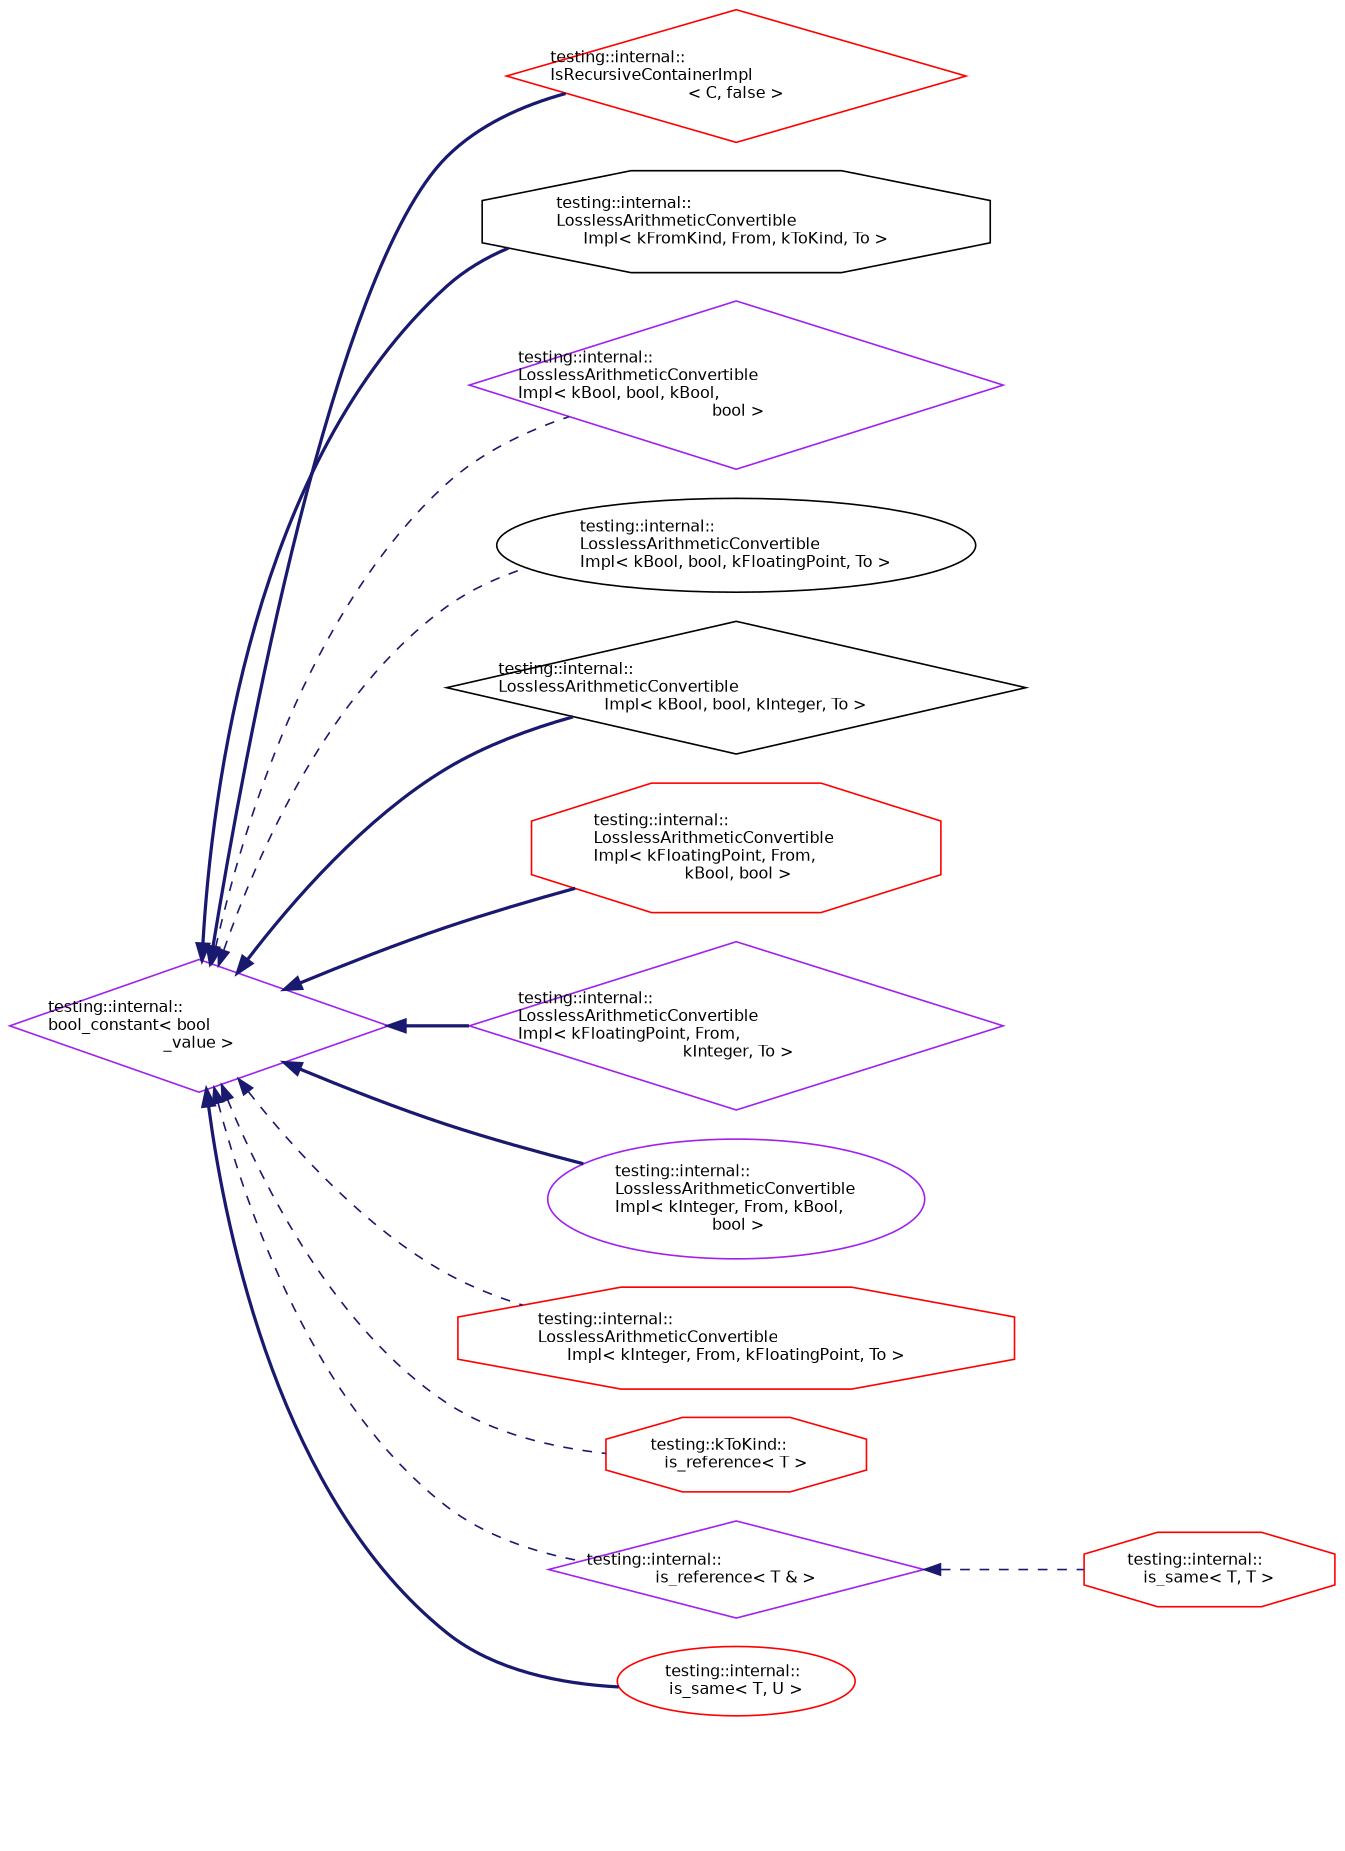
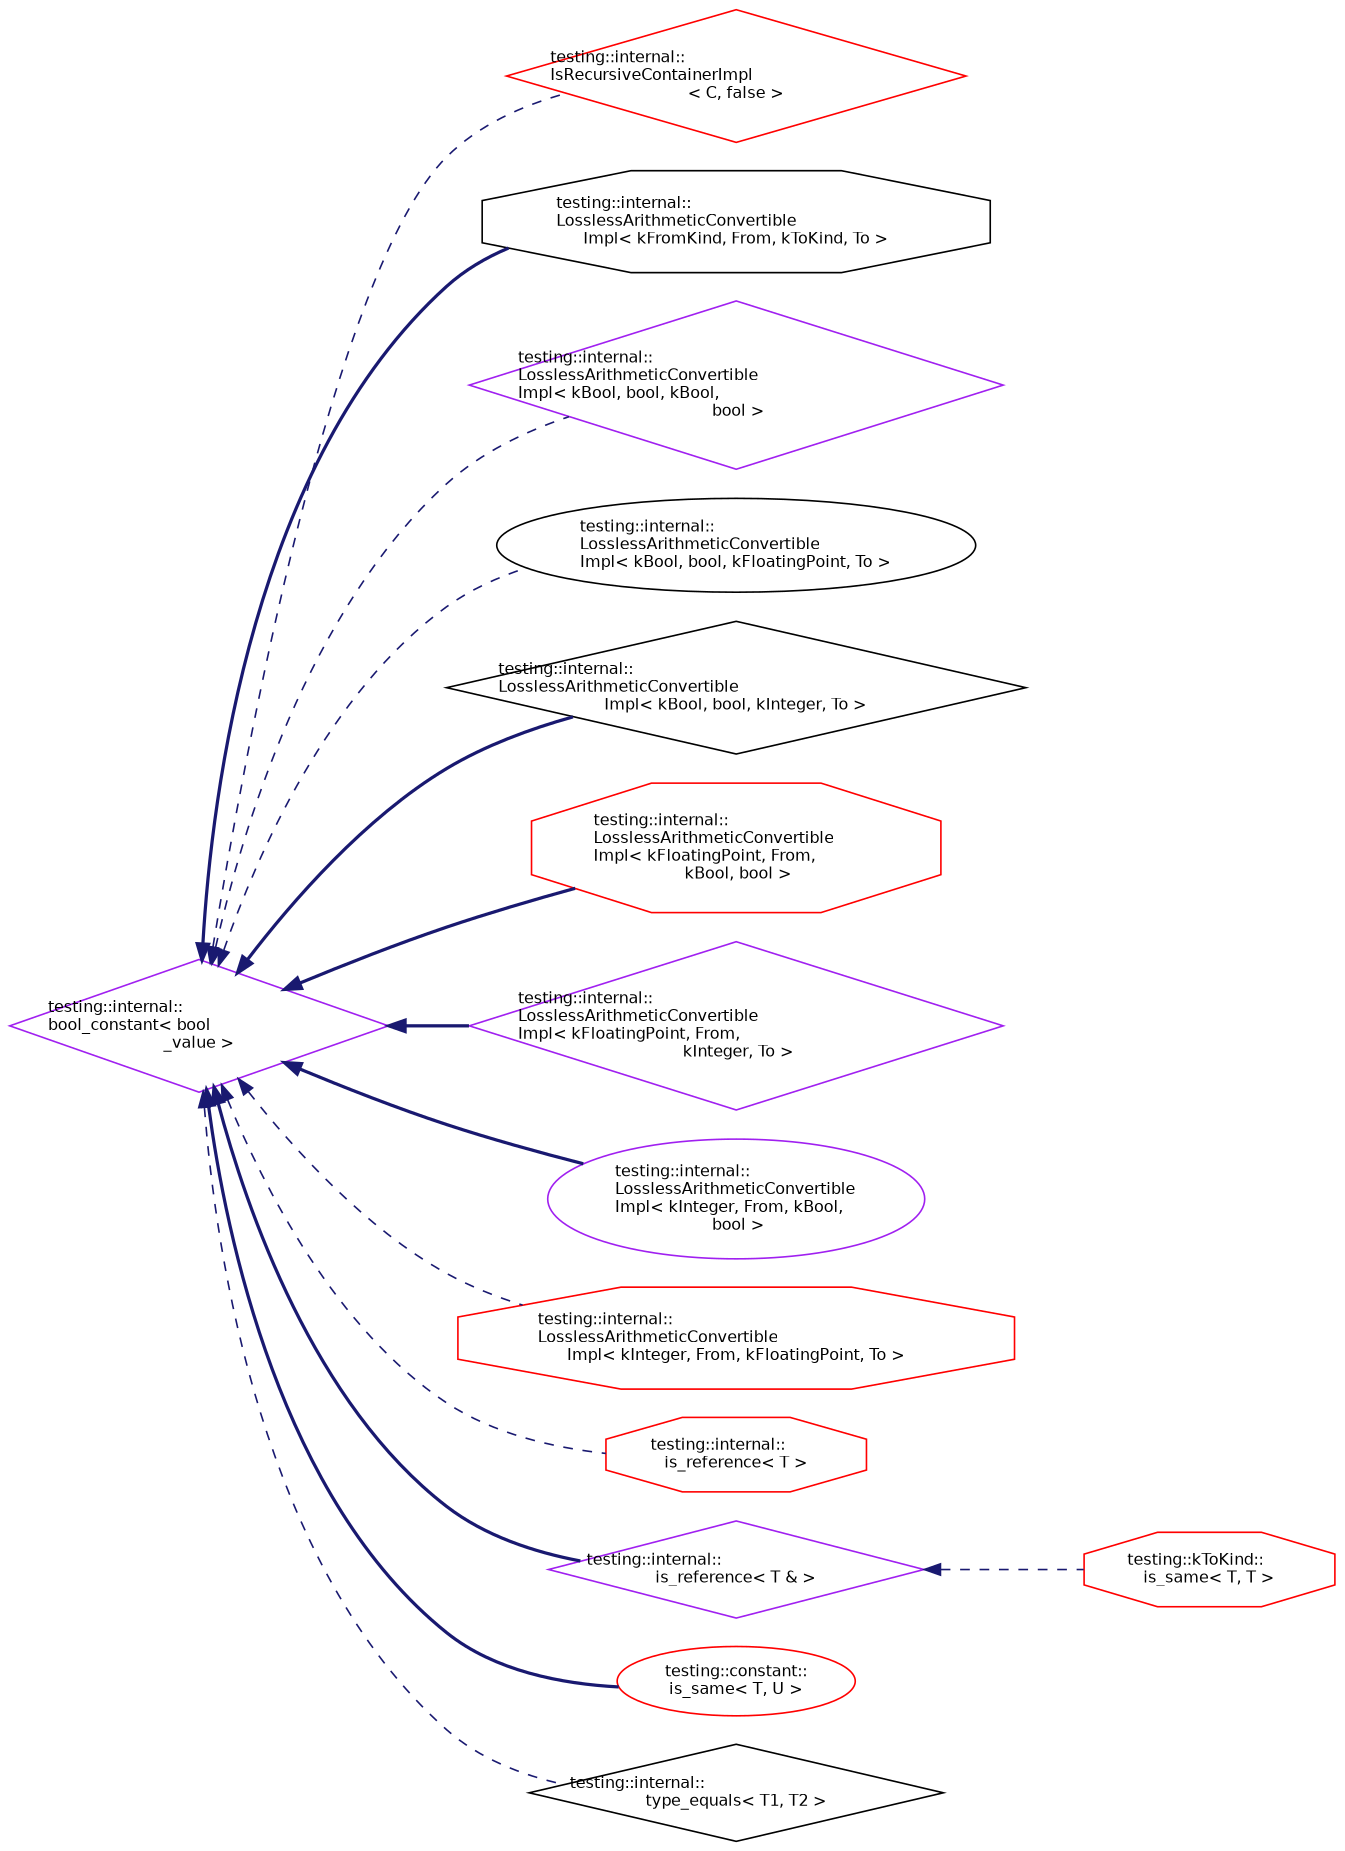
(325, 428) -> (325, 428)
(339, 1385) -> (339, 1385)
(736, 1455) -> (736, 1455)
(1209, 1570) -> (1209, 1570)
(736, 1681) -> (736, 1681)
none -> (736, 1793)
